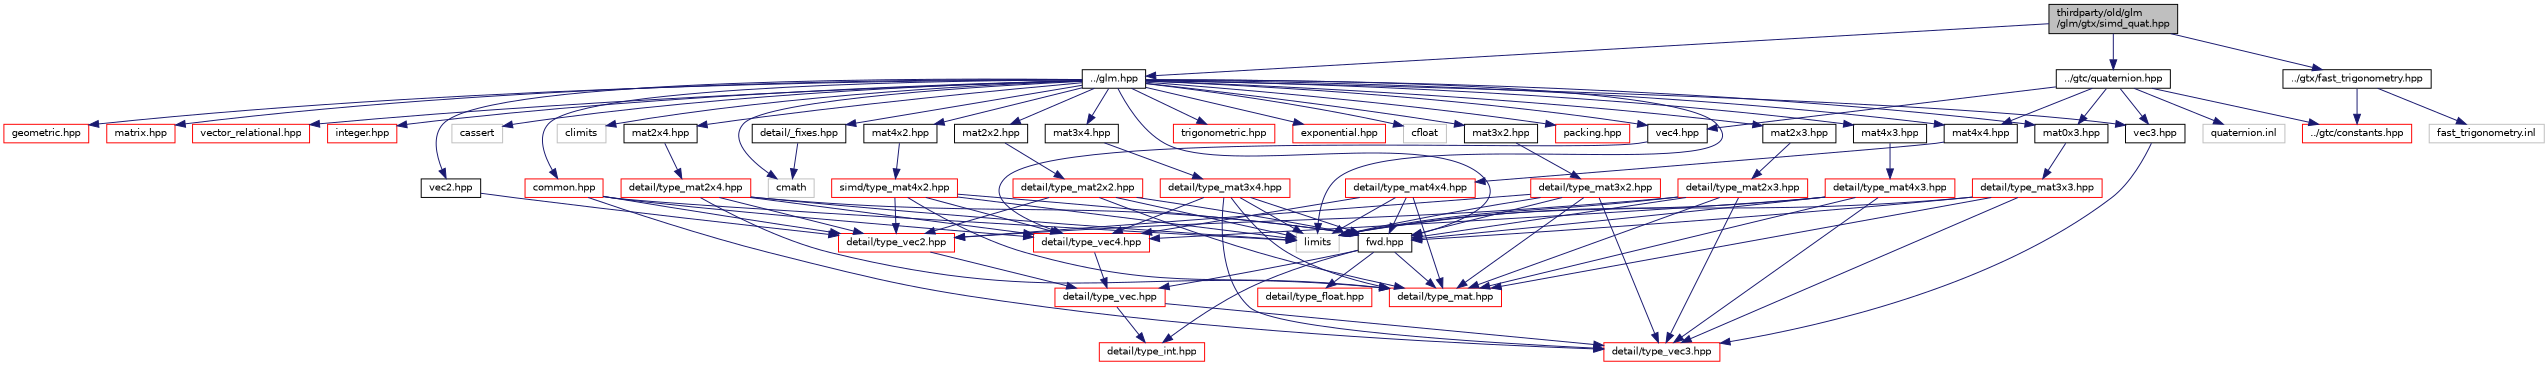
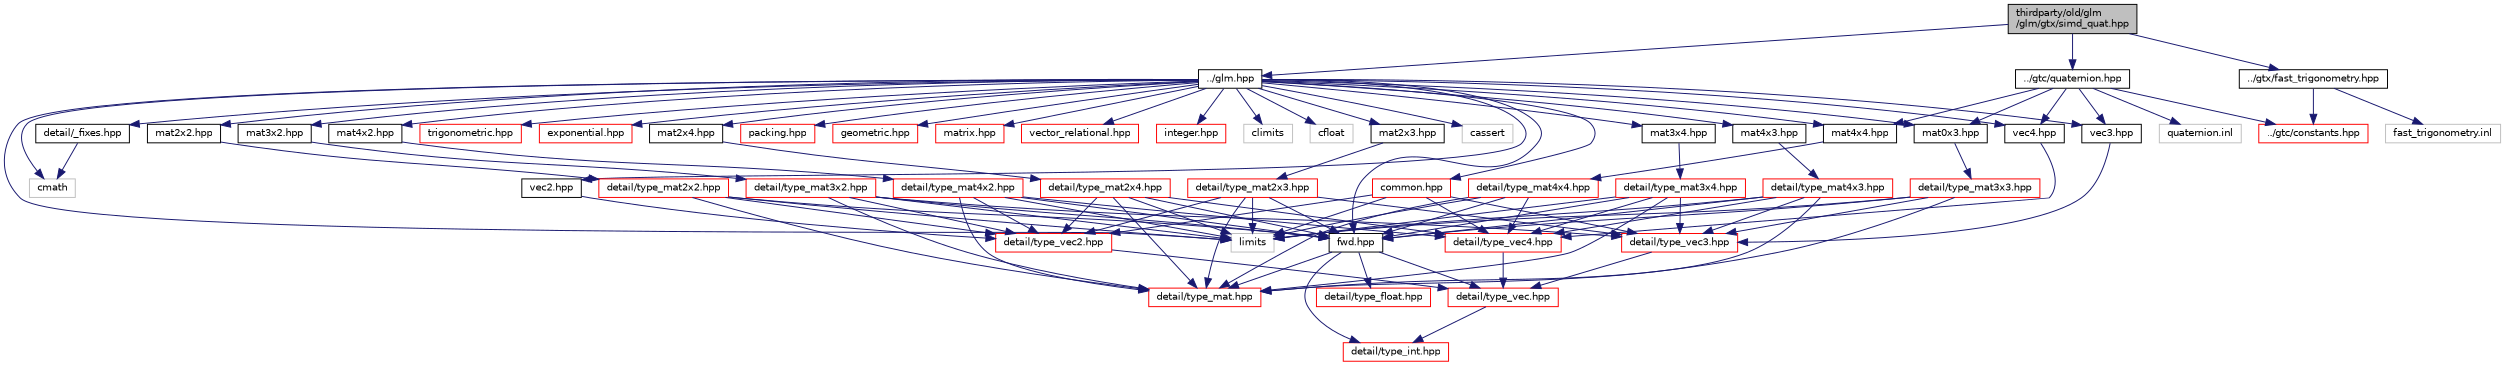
(895, 188) -> (958, 188)
(1380, 324) -> (1596, 269)
